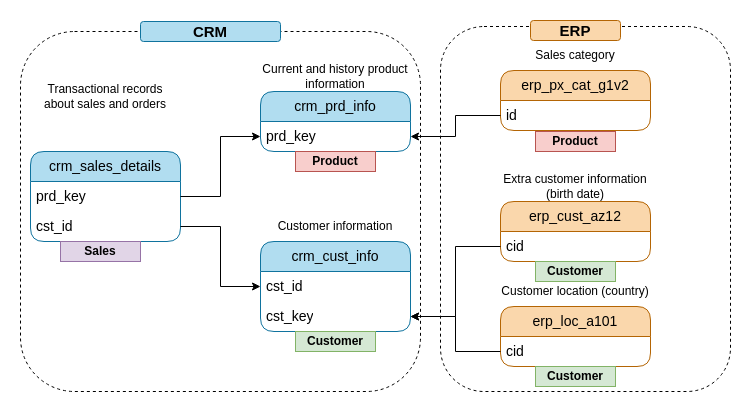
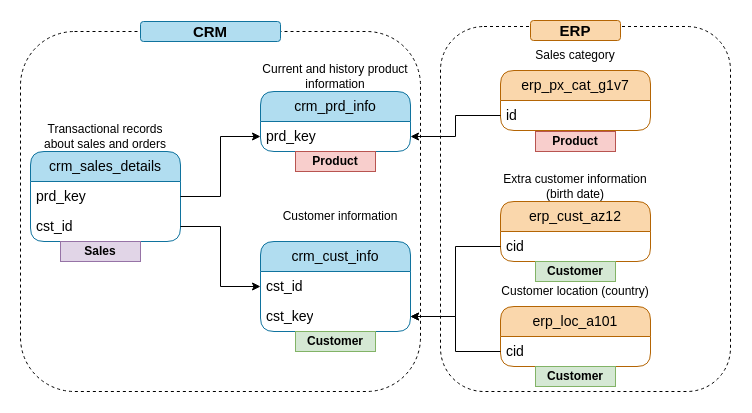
(576, 86) -> (576, 86)
(106, 97) -> (106, 137)
(336, 227) -> (341, 217)
